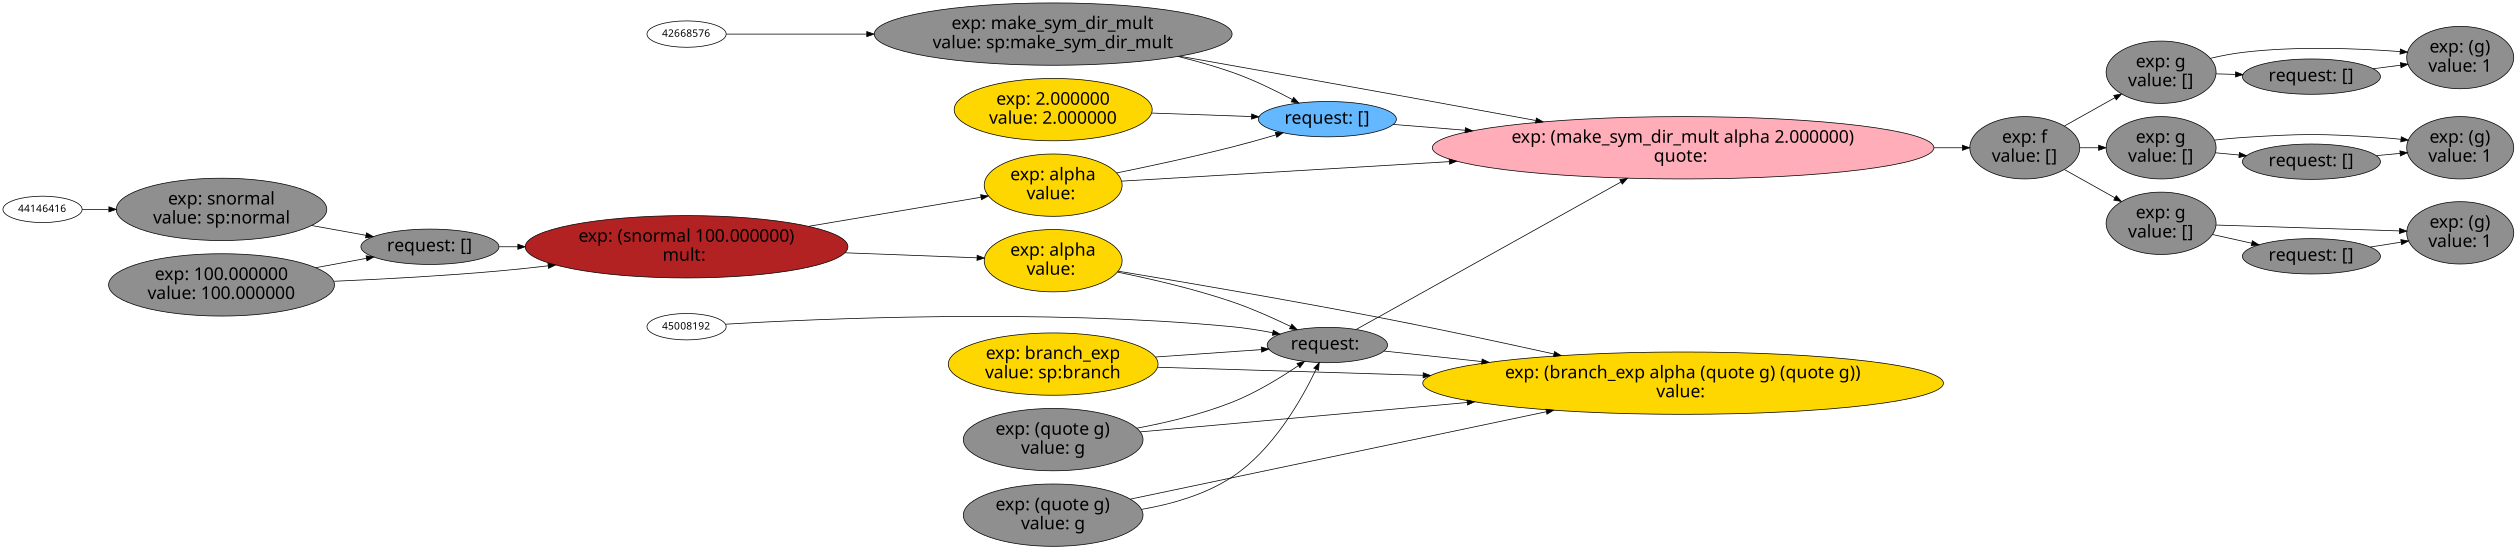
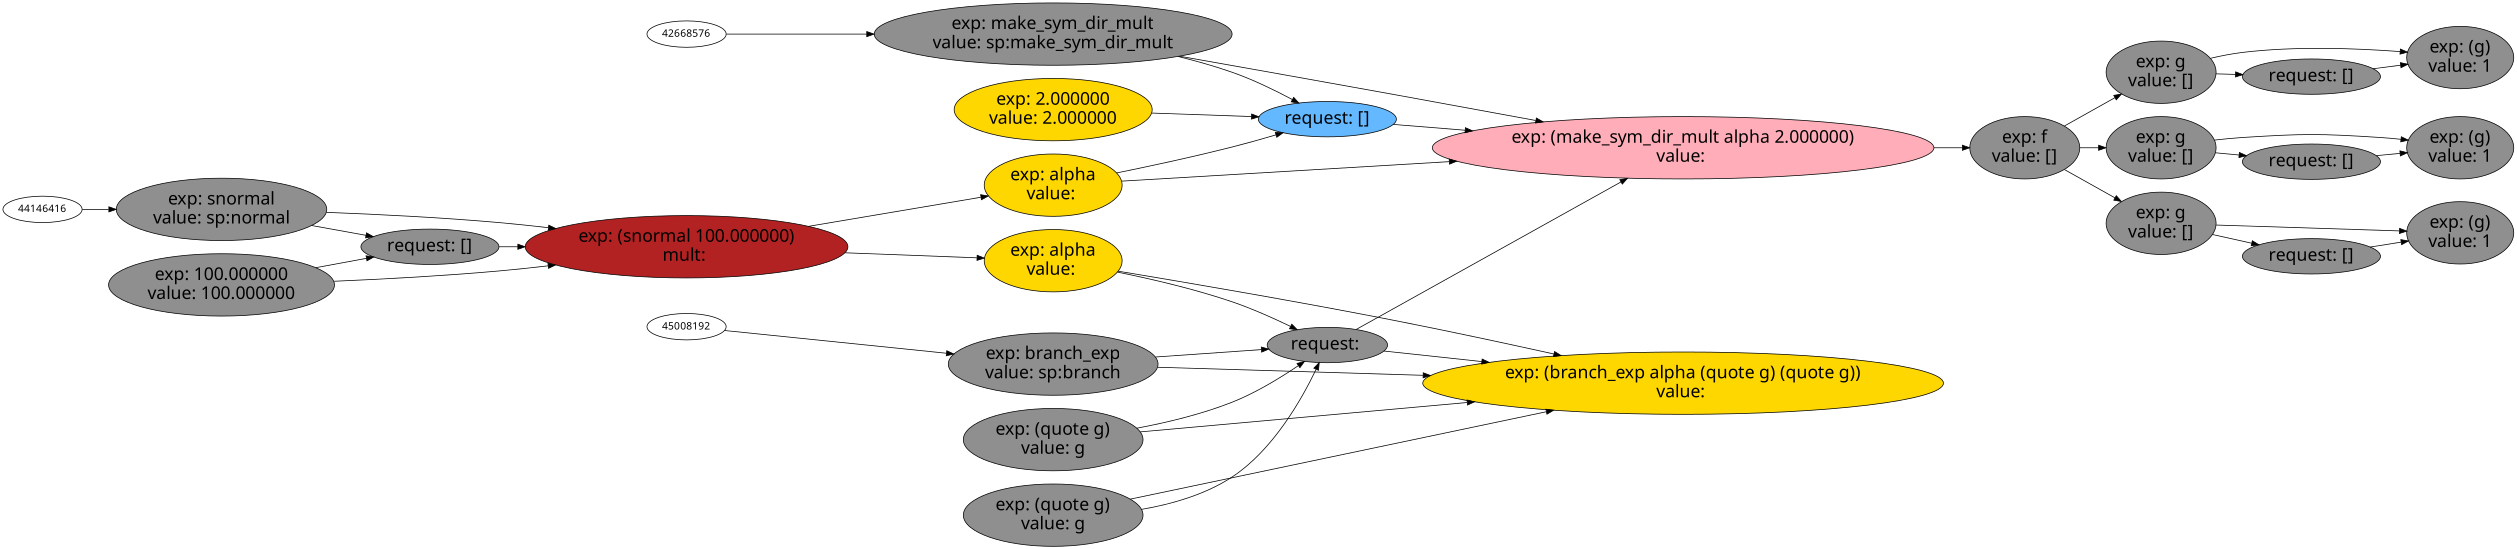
(1683, 148) -> (1683, 148)
none -> (438, 218)
(1000, 317) -> (836, 342)
(1053, 364) -> (1053, 364)
